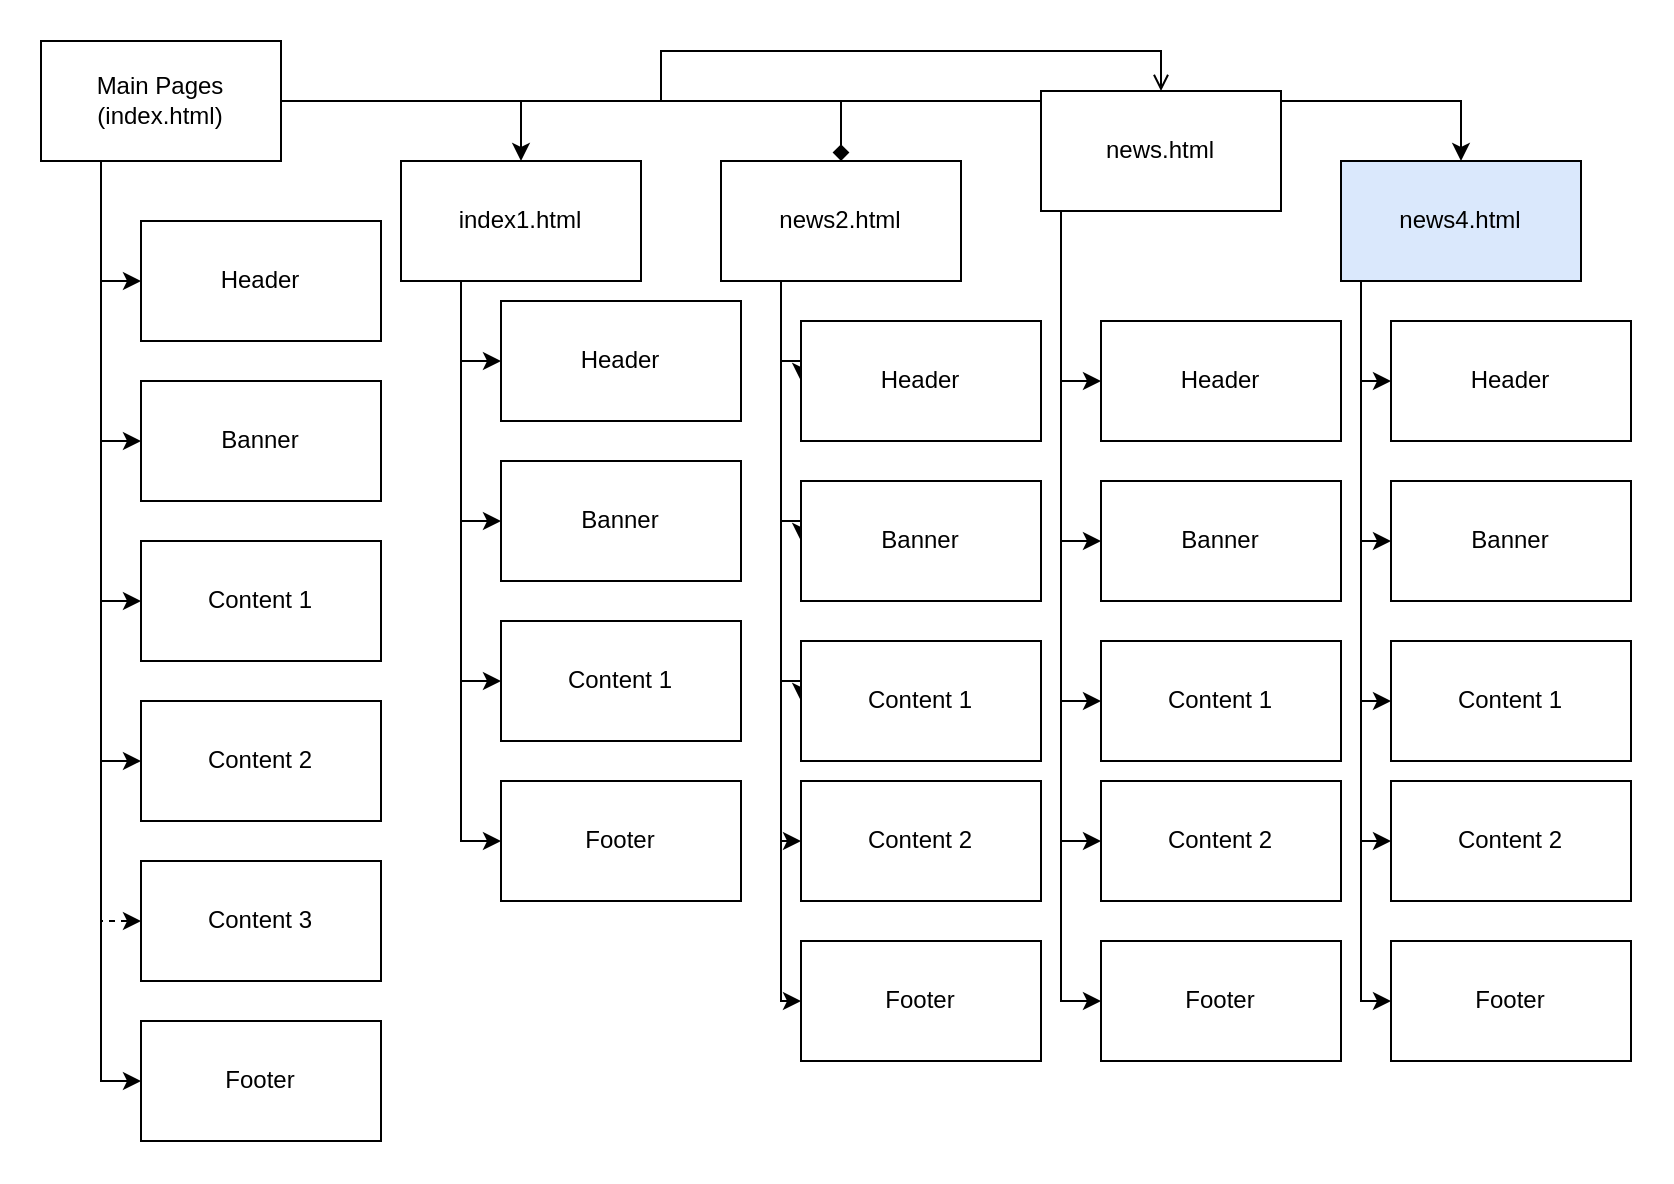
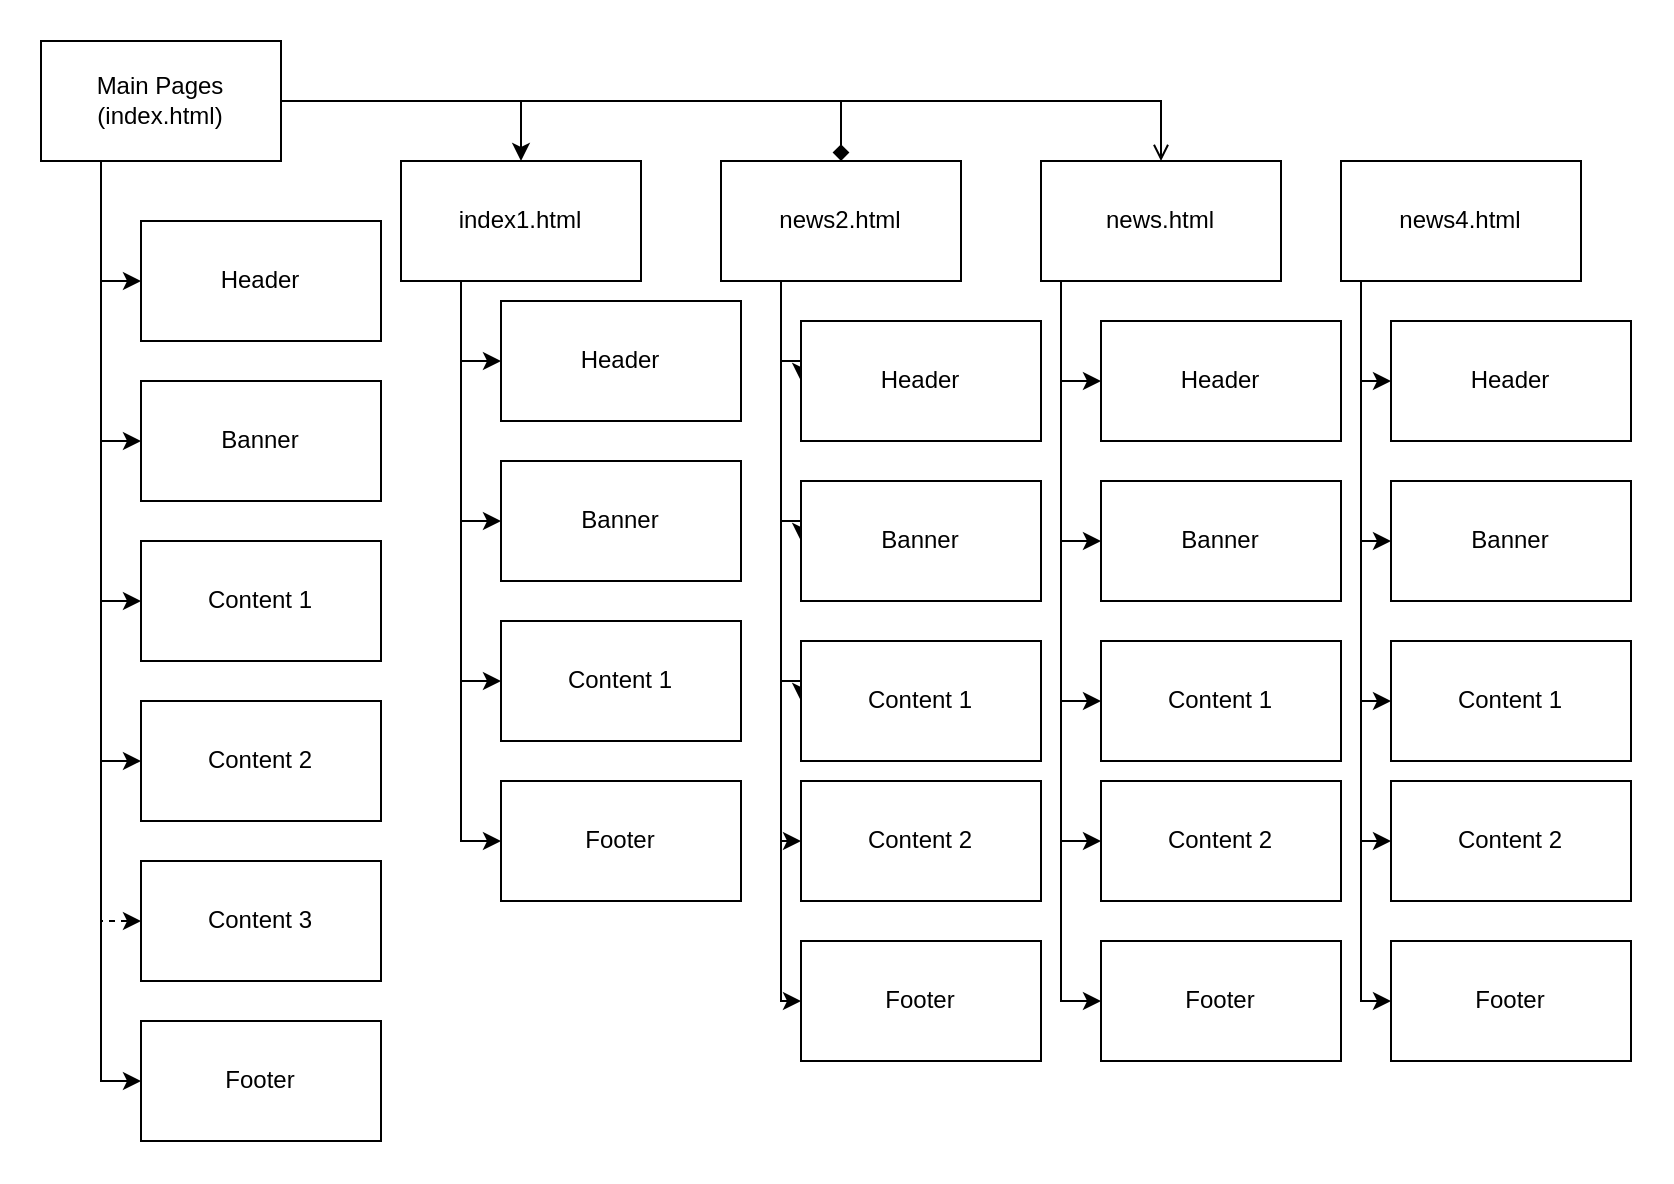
(1393, 101) -> none
(1161, 151) -> (1161, 221)
(1461, 221) -> (1461, 221)
